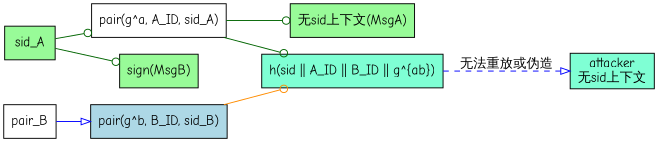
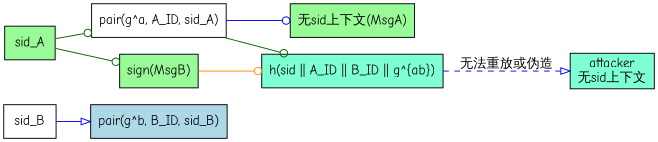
(254, 21) -> (254, 21)
(252, 97) -> (226, 71)
(30, 122) -> (30, 122)
